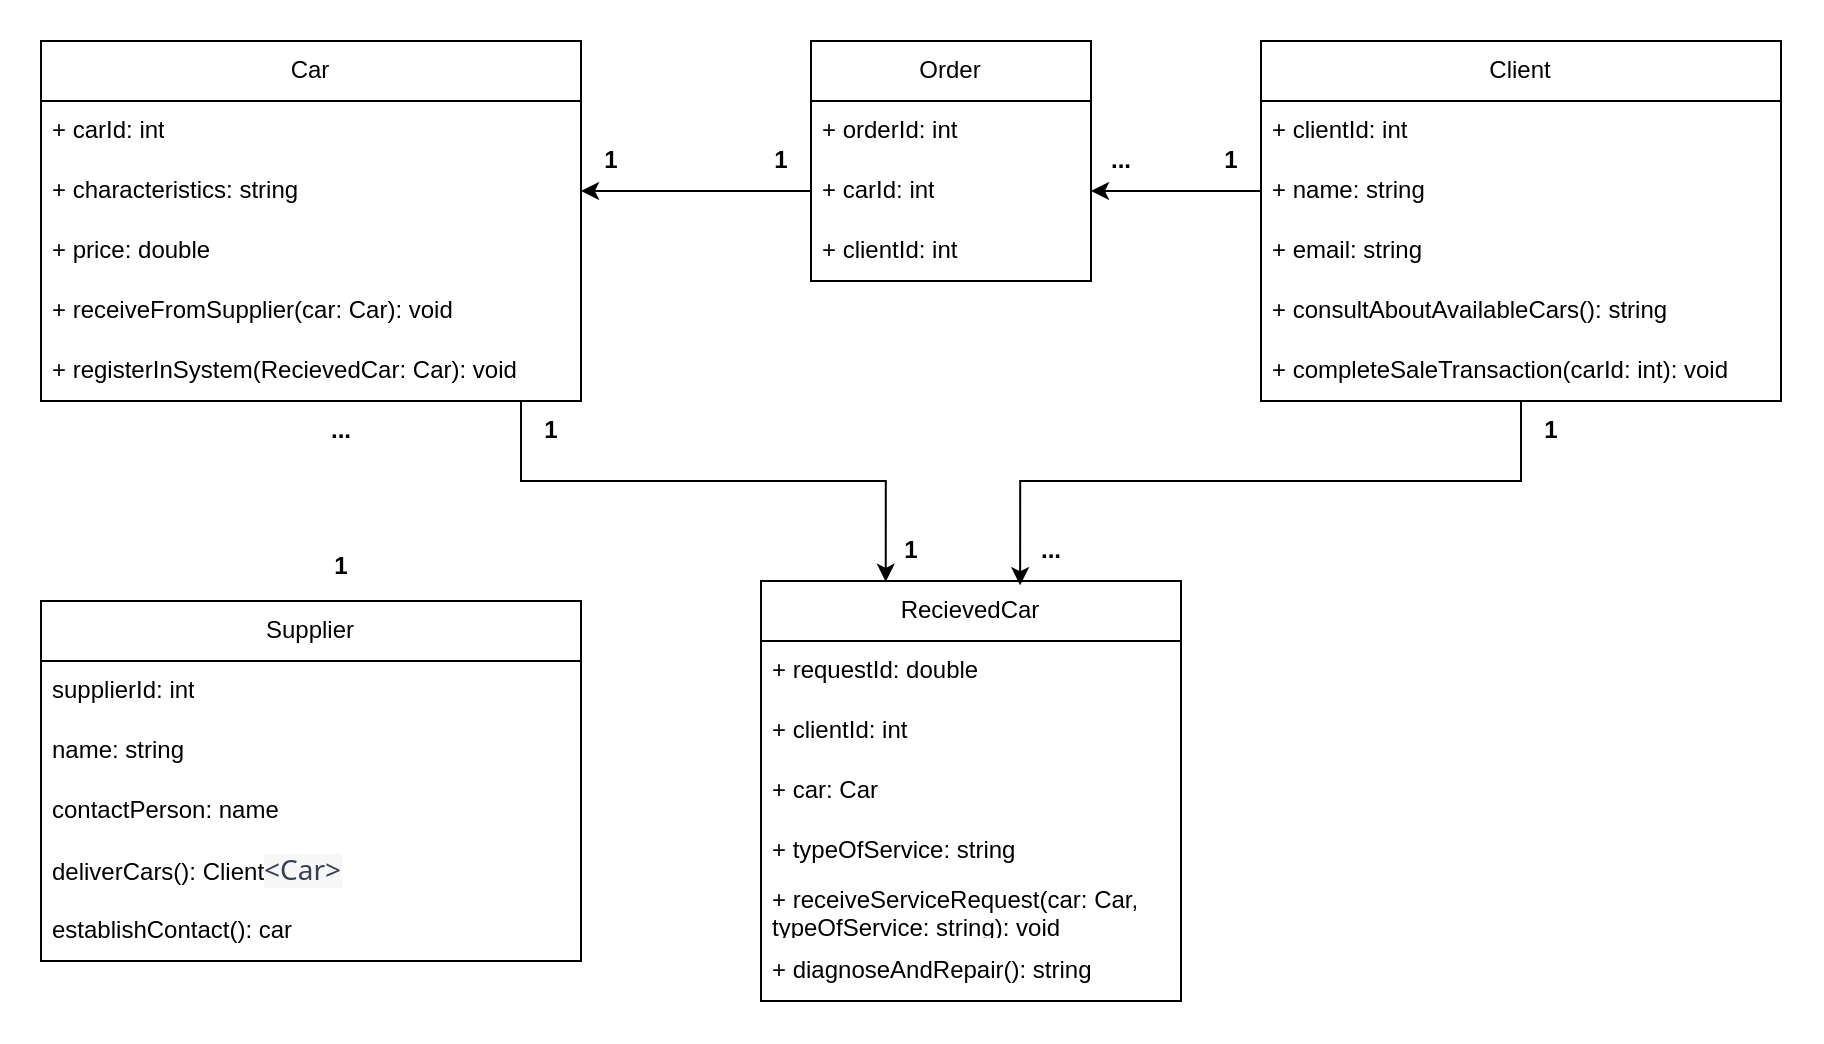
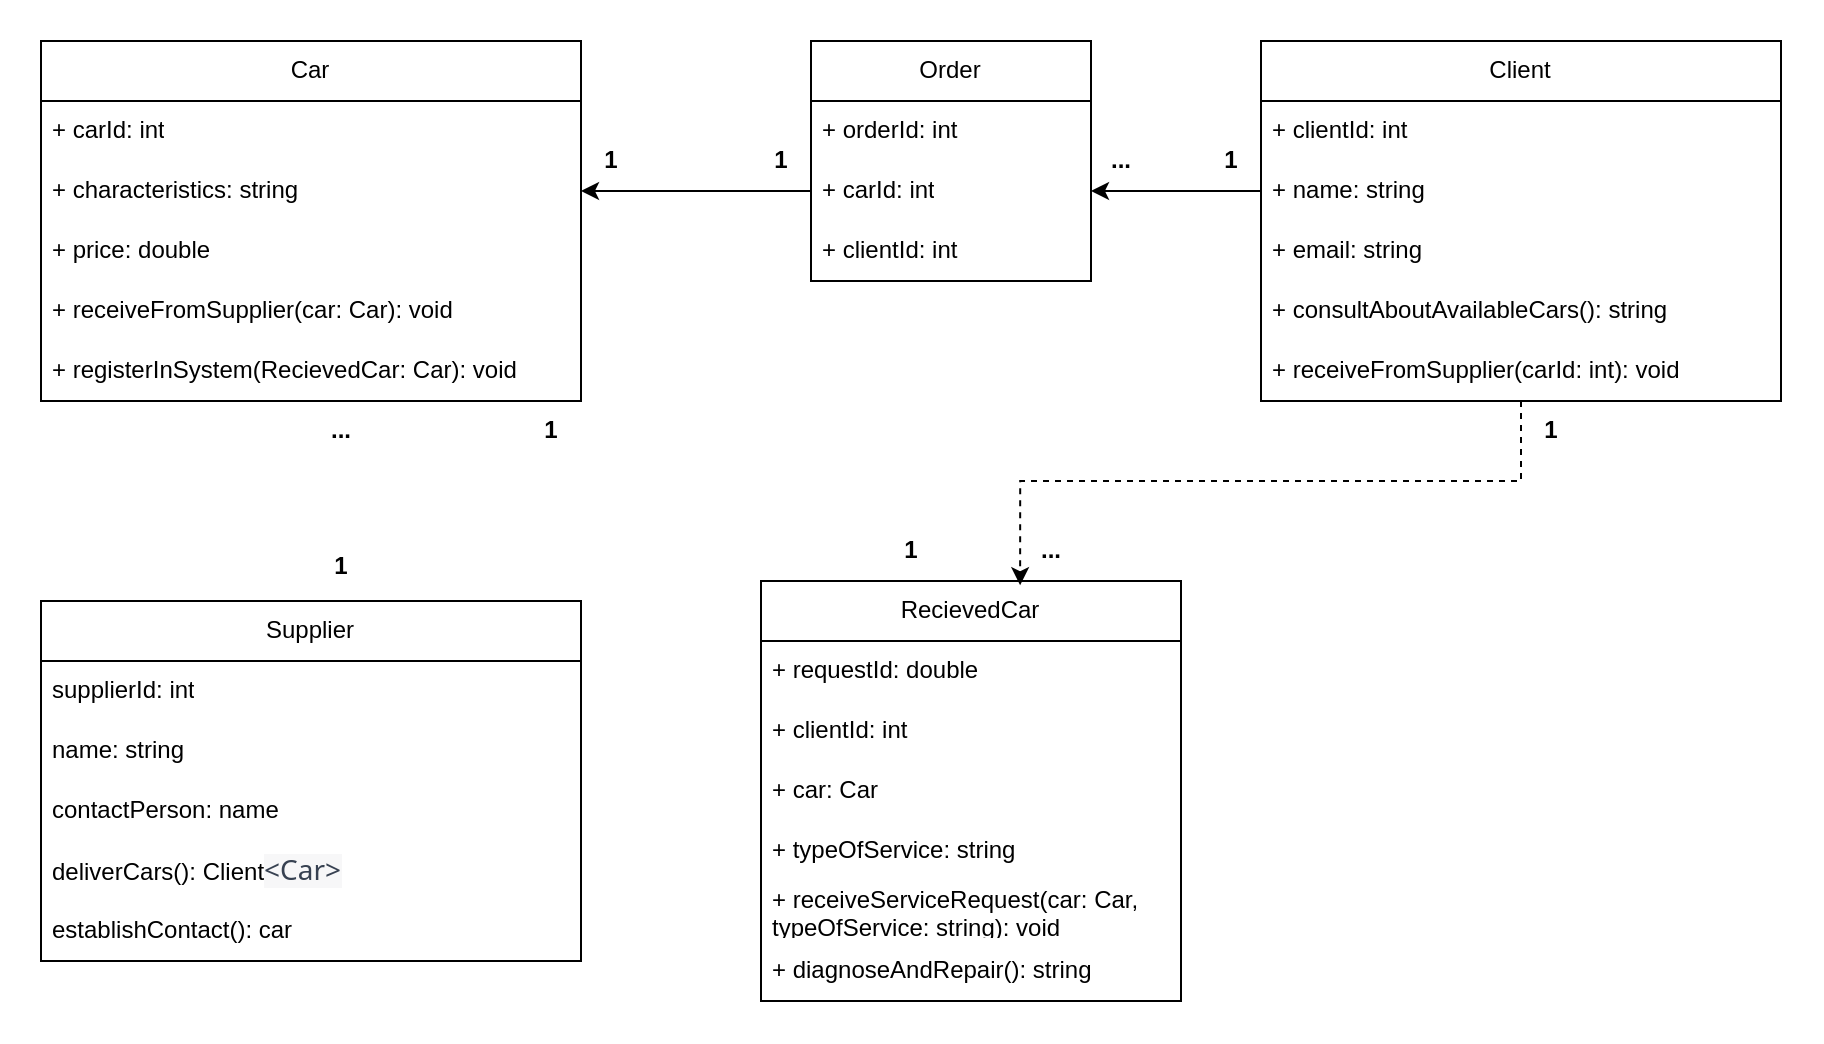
(1523, 371) -> (1507, 371)
(709, 481) -> none
(1264, 481) -> (1264, 481)
